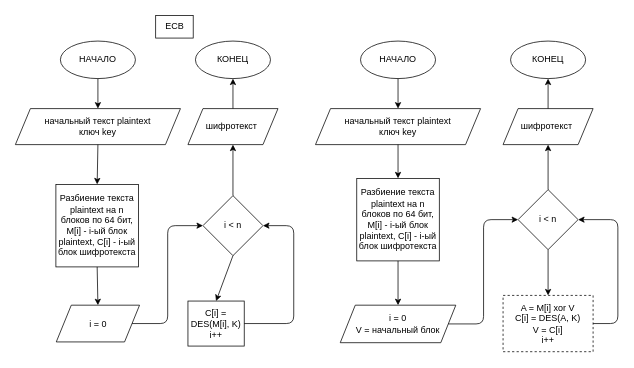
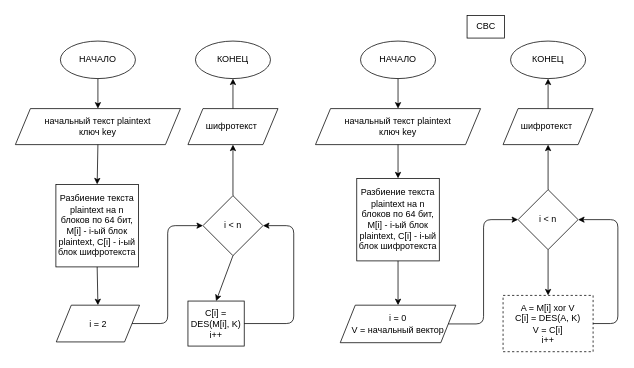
(174, 27) -> none
none -> (486, 27)
(98, 324) -> (98, 324)
(398, 324) -> (398, 324)
